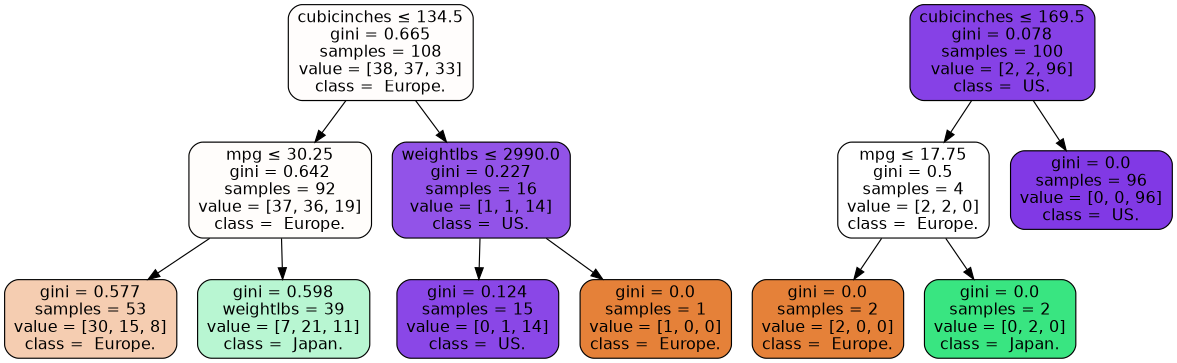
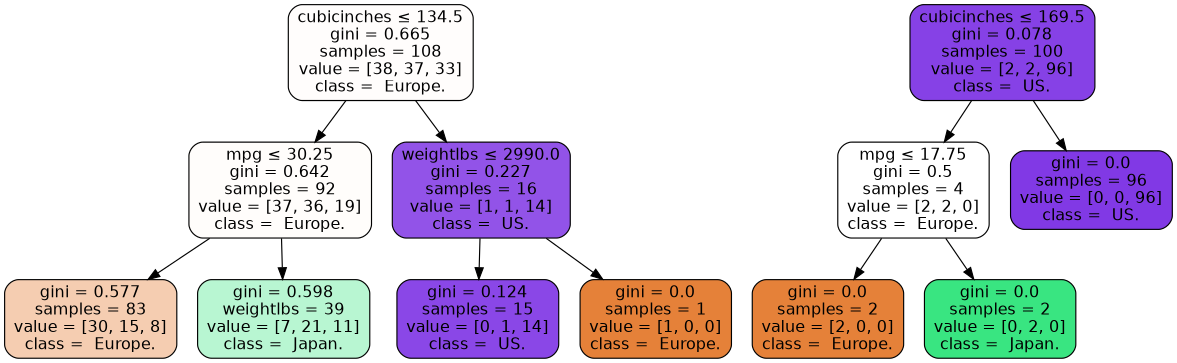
(91, 310) -> (91, 310)
